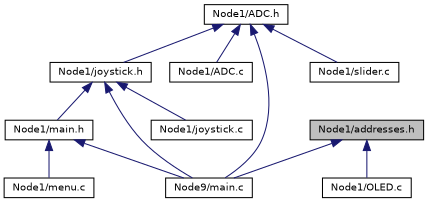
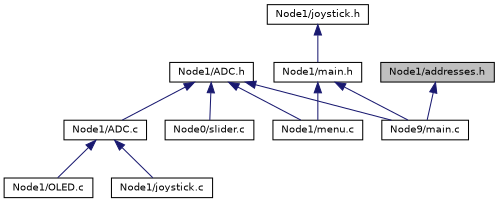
(168, 45) -> (269, 104)
(354, 72) -> (209, 130)
(156, 104) -> (137, 163)
(143, 142) -> none
(367, 164) -> (73, 163)
